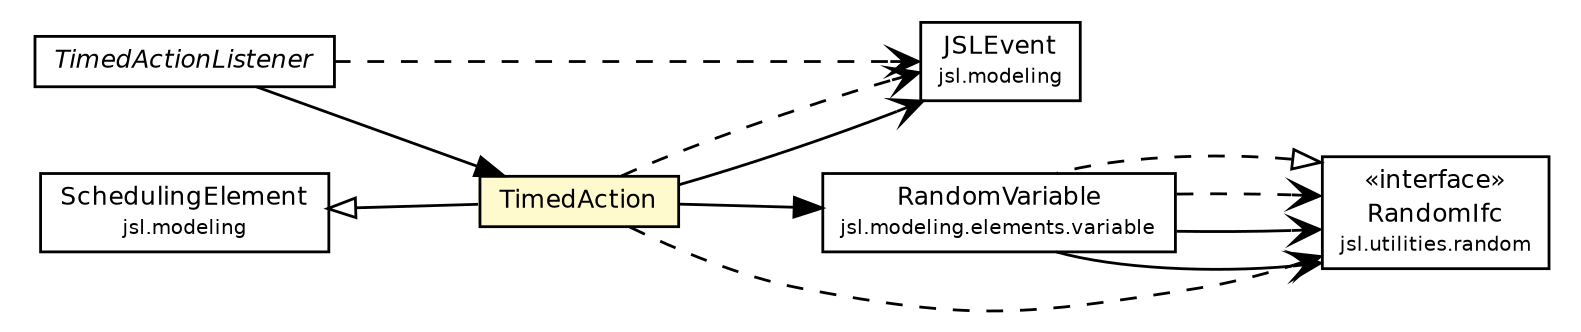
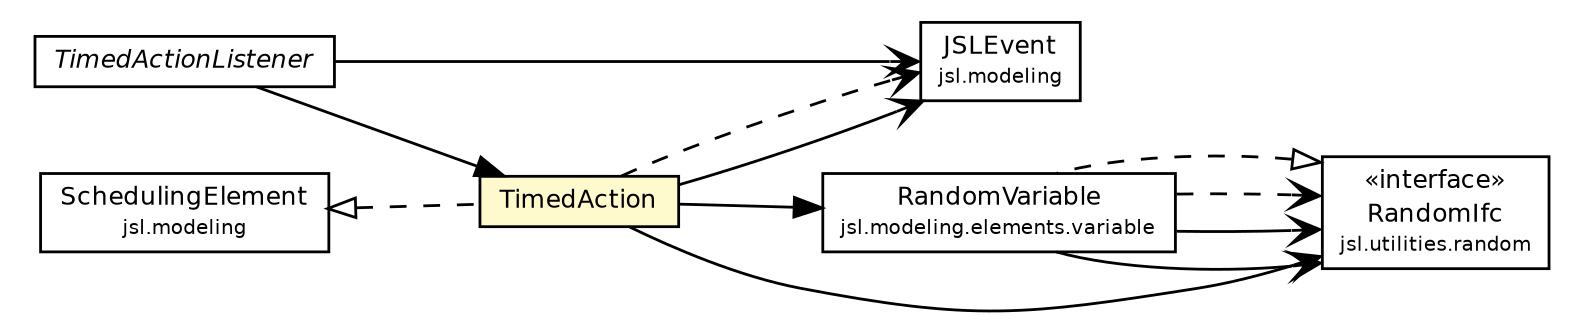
(612, 62) -> (612, 62)
(417, 206) -> (417, 206)
(957, 310) -> (957, 310)
